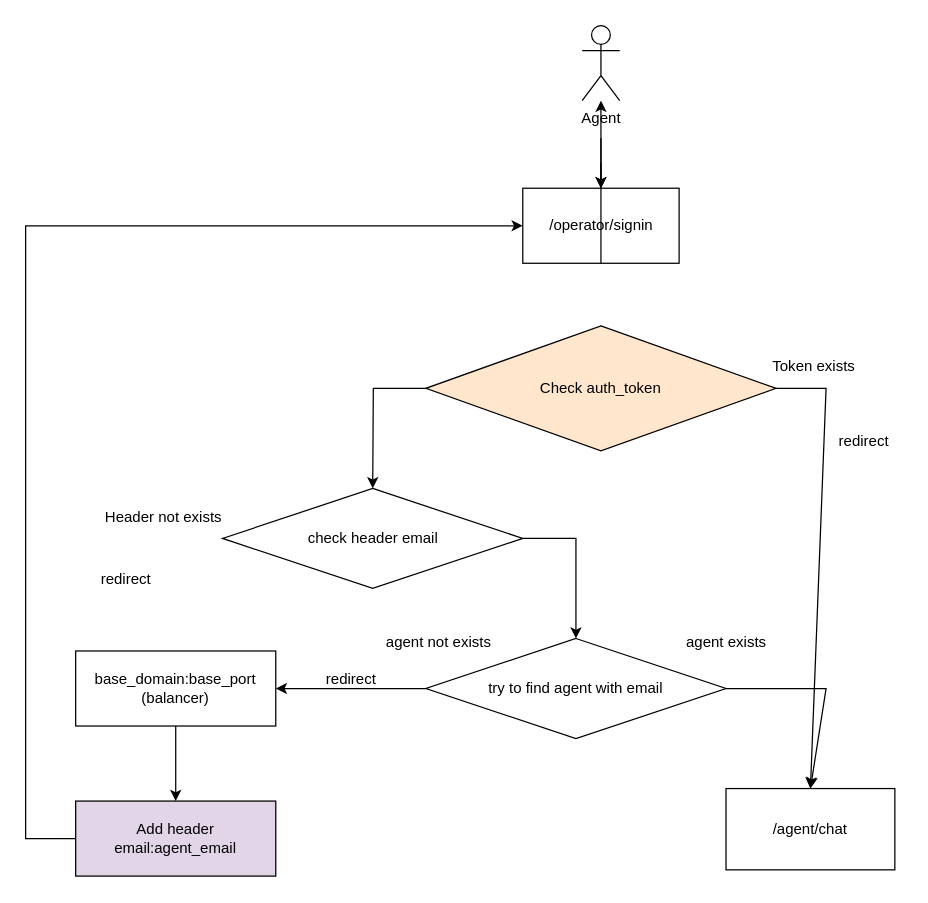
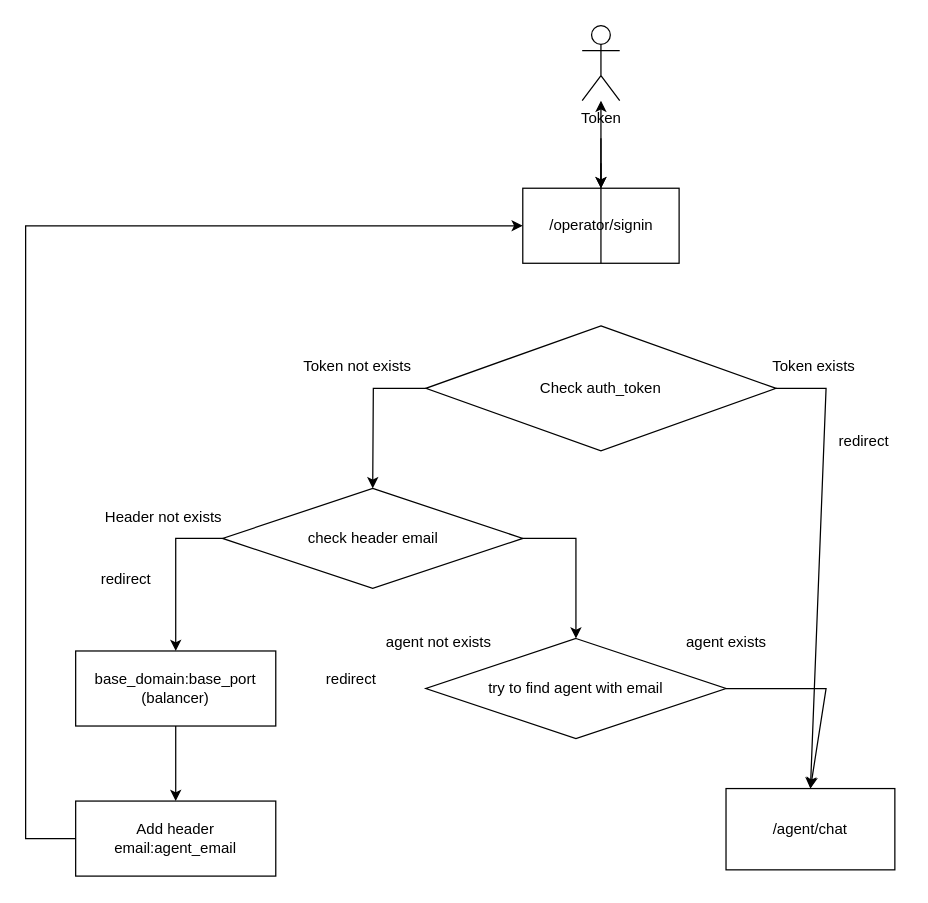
(601, 118) -> (601, 118)
none -> (357, 367)
(601, 388) -> (601, 388)
none -> (176, 567)
(355, 688) -> none
(176, 838) -> (176, 838)
